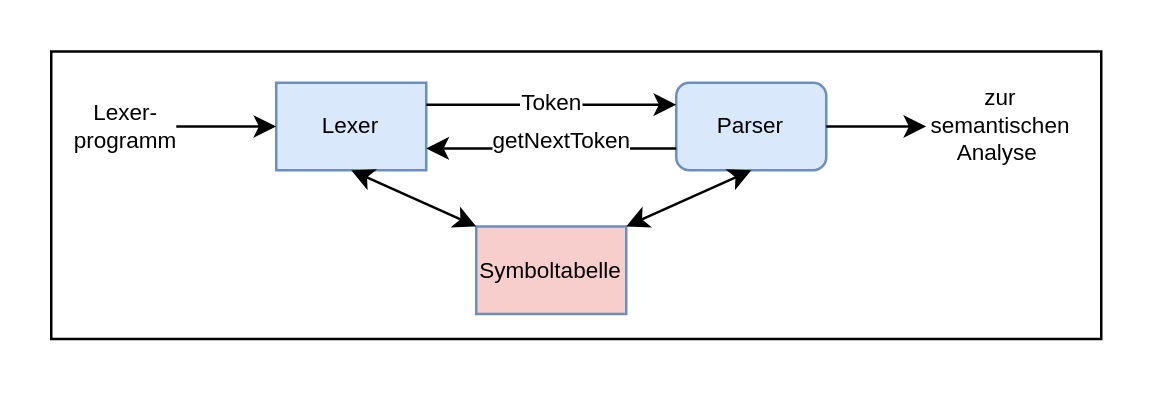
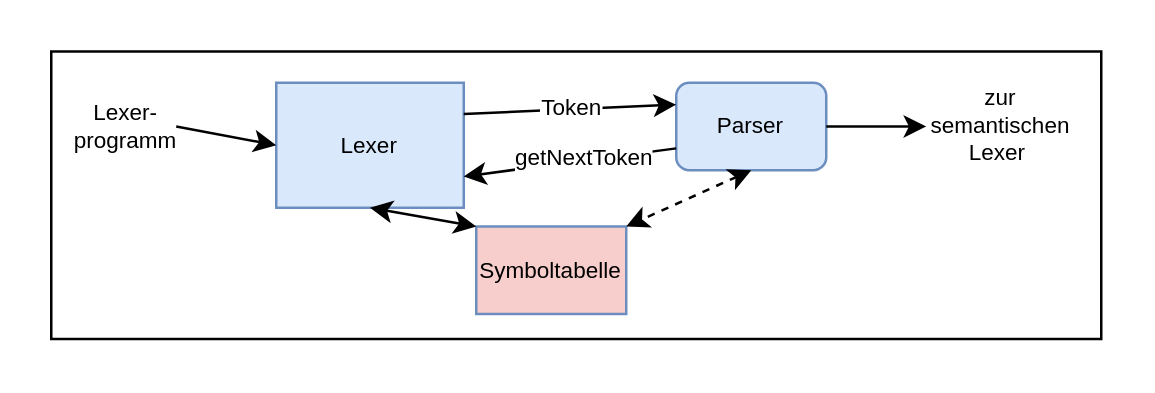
(351, 126) -> (370, 145)
(1001, 126) -> (1001, 126)
(686, 199) -> (686, 199)
